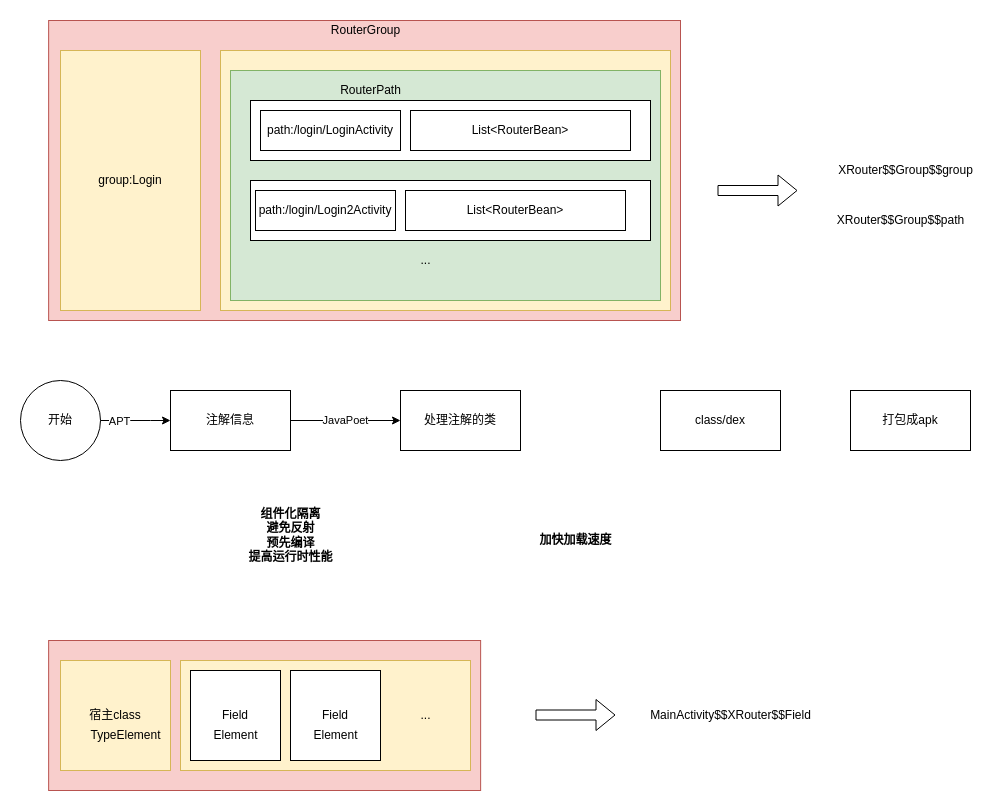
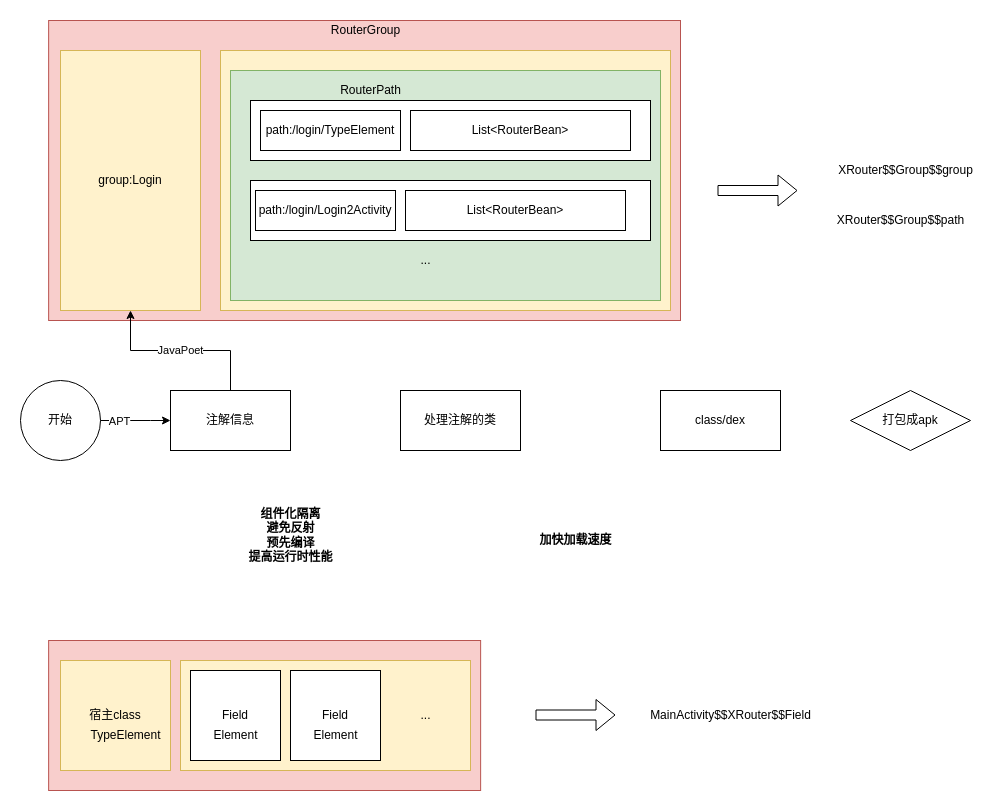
(331, 131) -> (331, 131)
(342, 421) -> (185, 351)
(911, 421) -> (911, 421)
